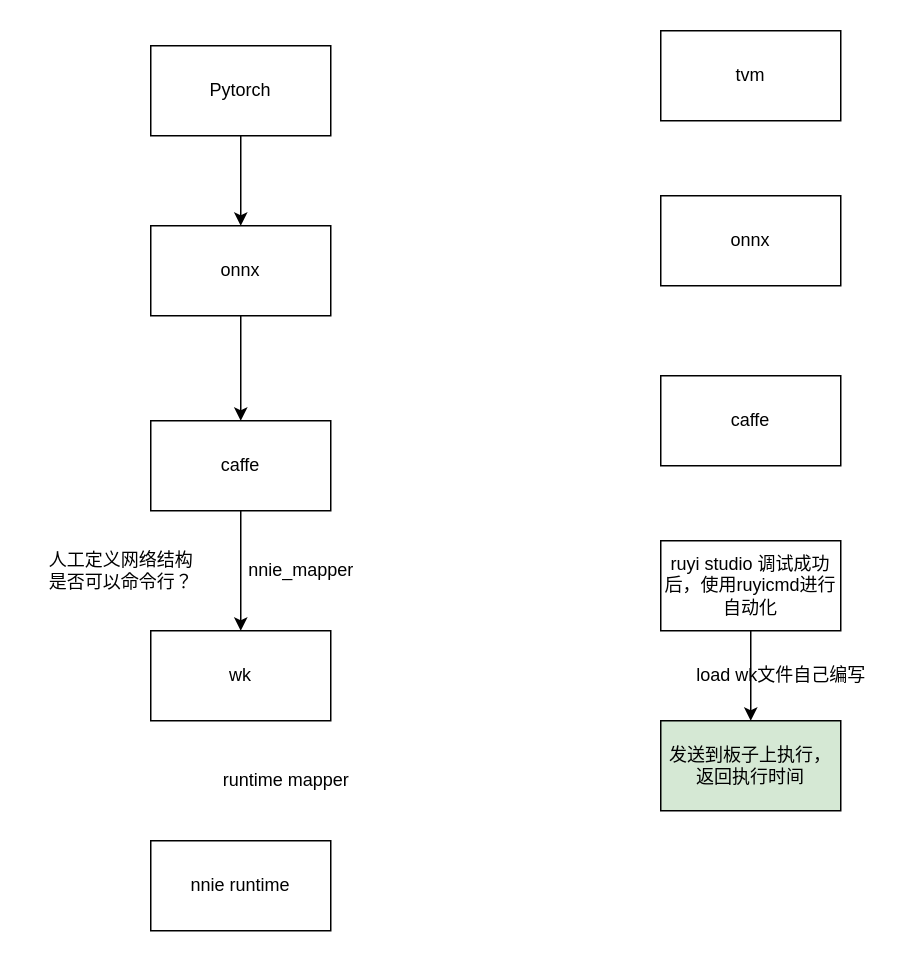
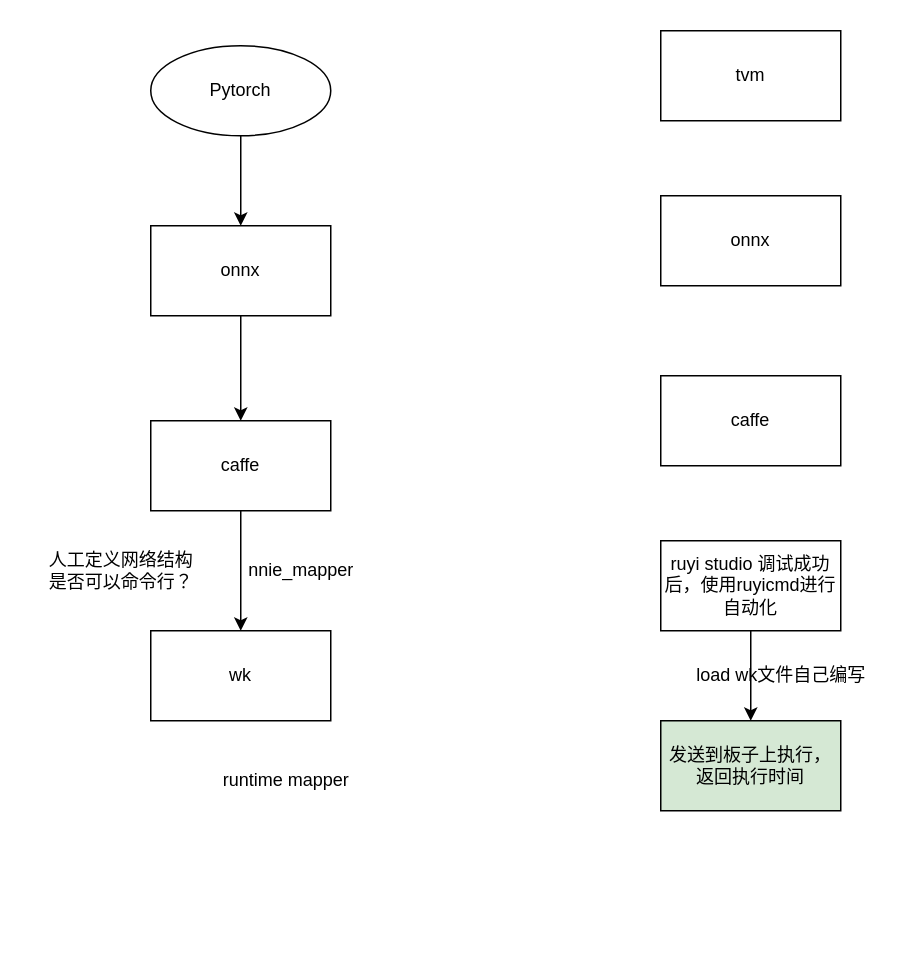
(241, 91) -> (241, 91)
(241, 886) -> none
